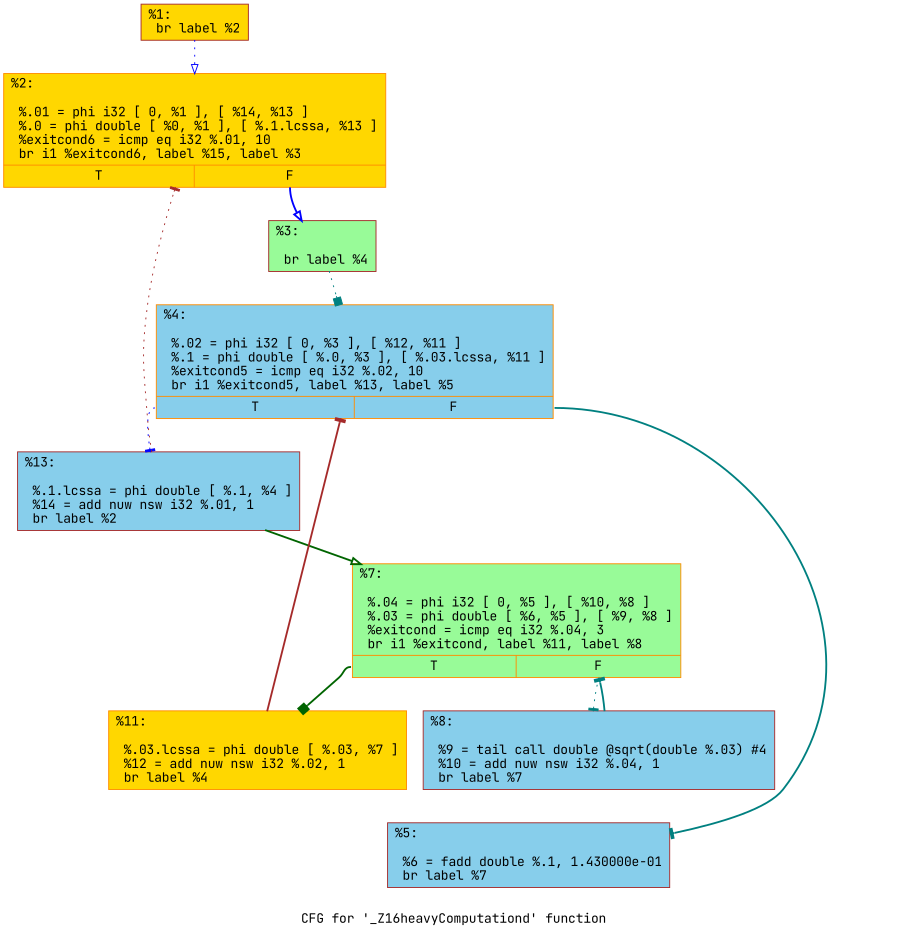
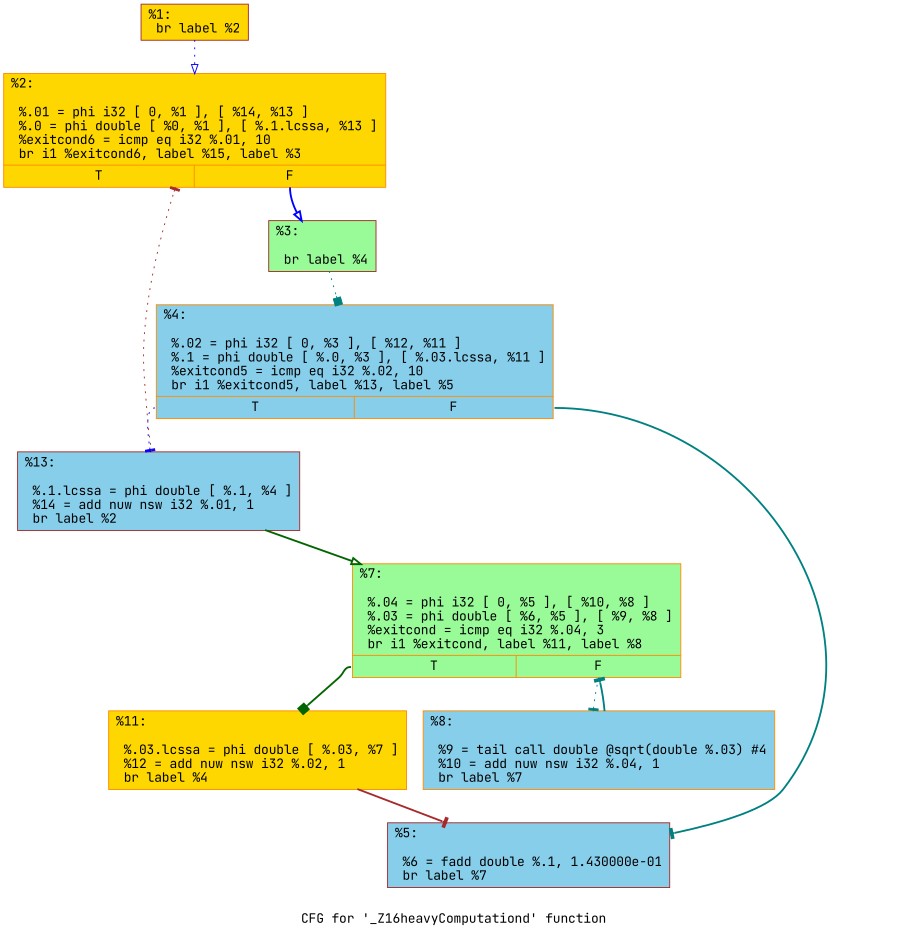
(303, 567) -> (400, 805)
(599, 750) -> (599, 750)
